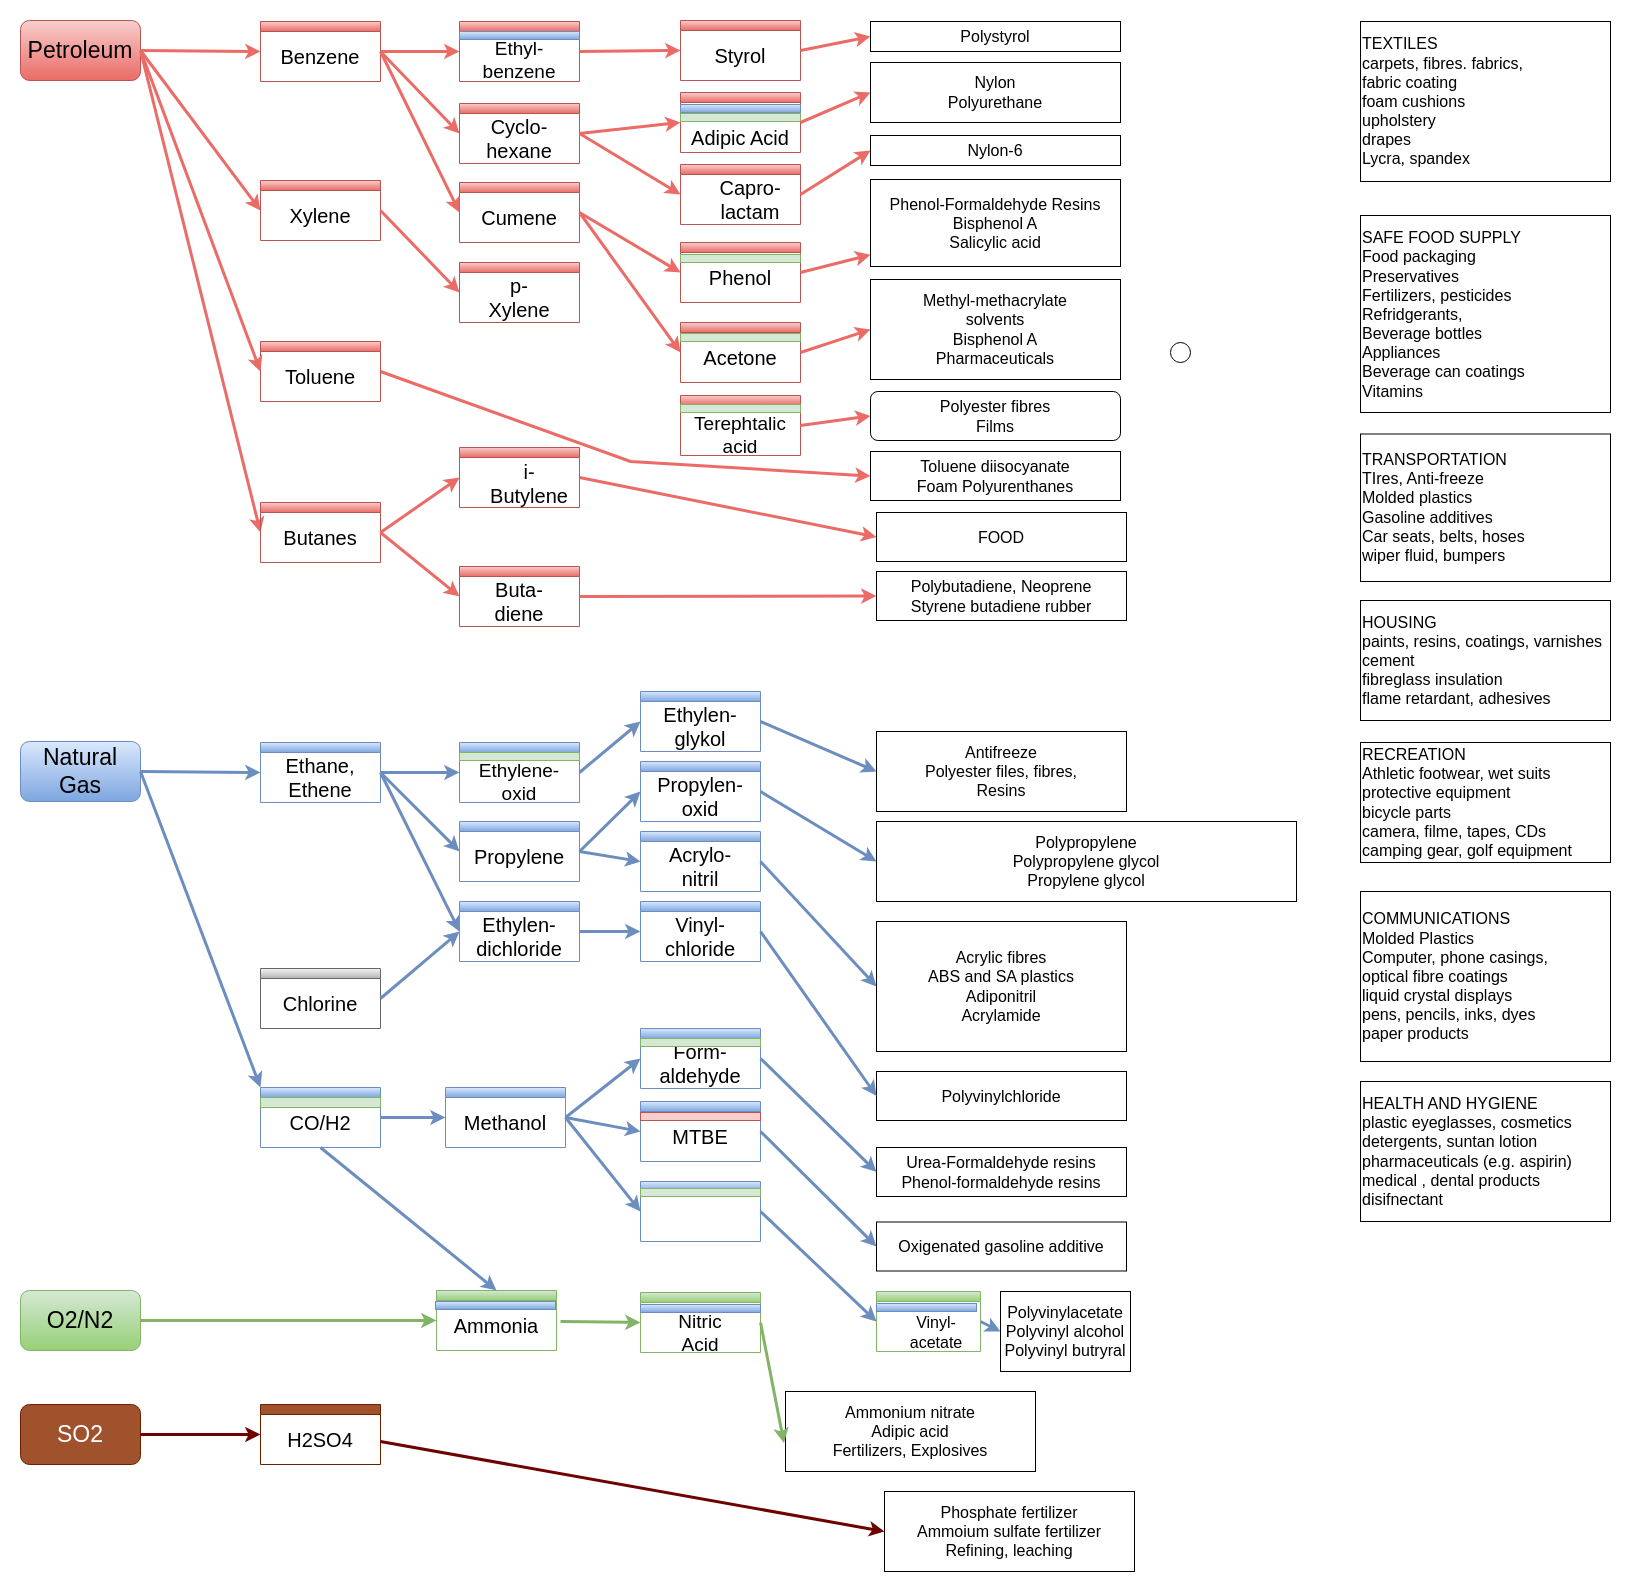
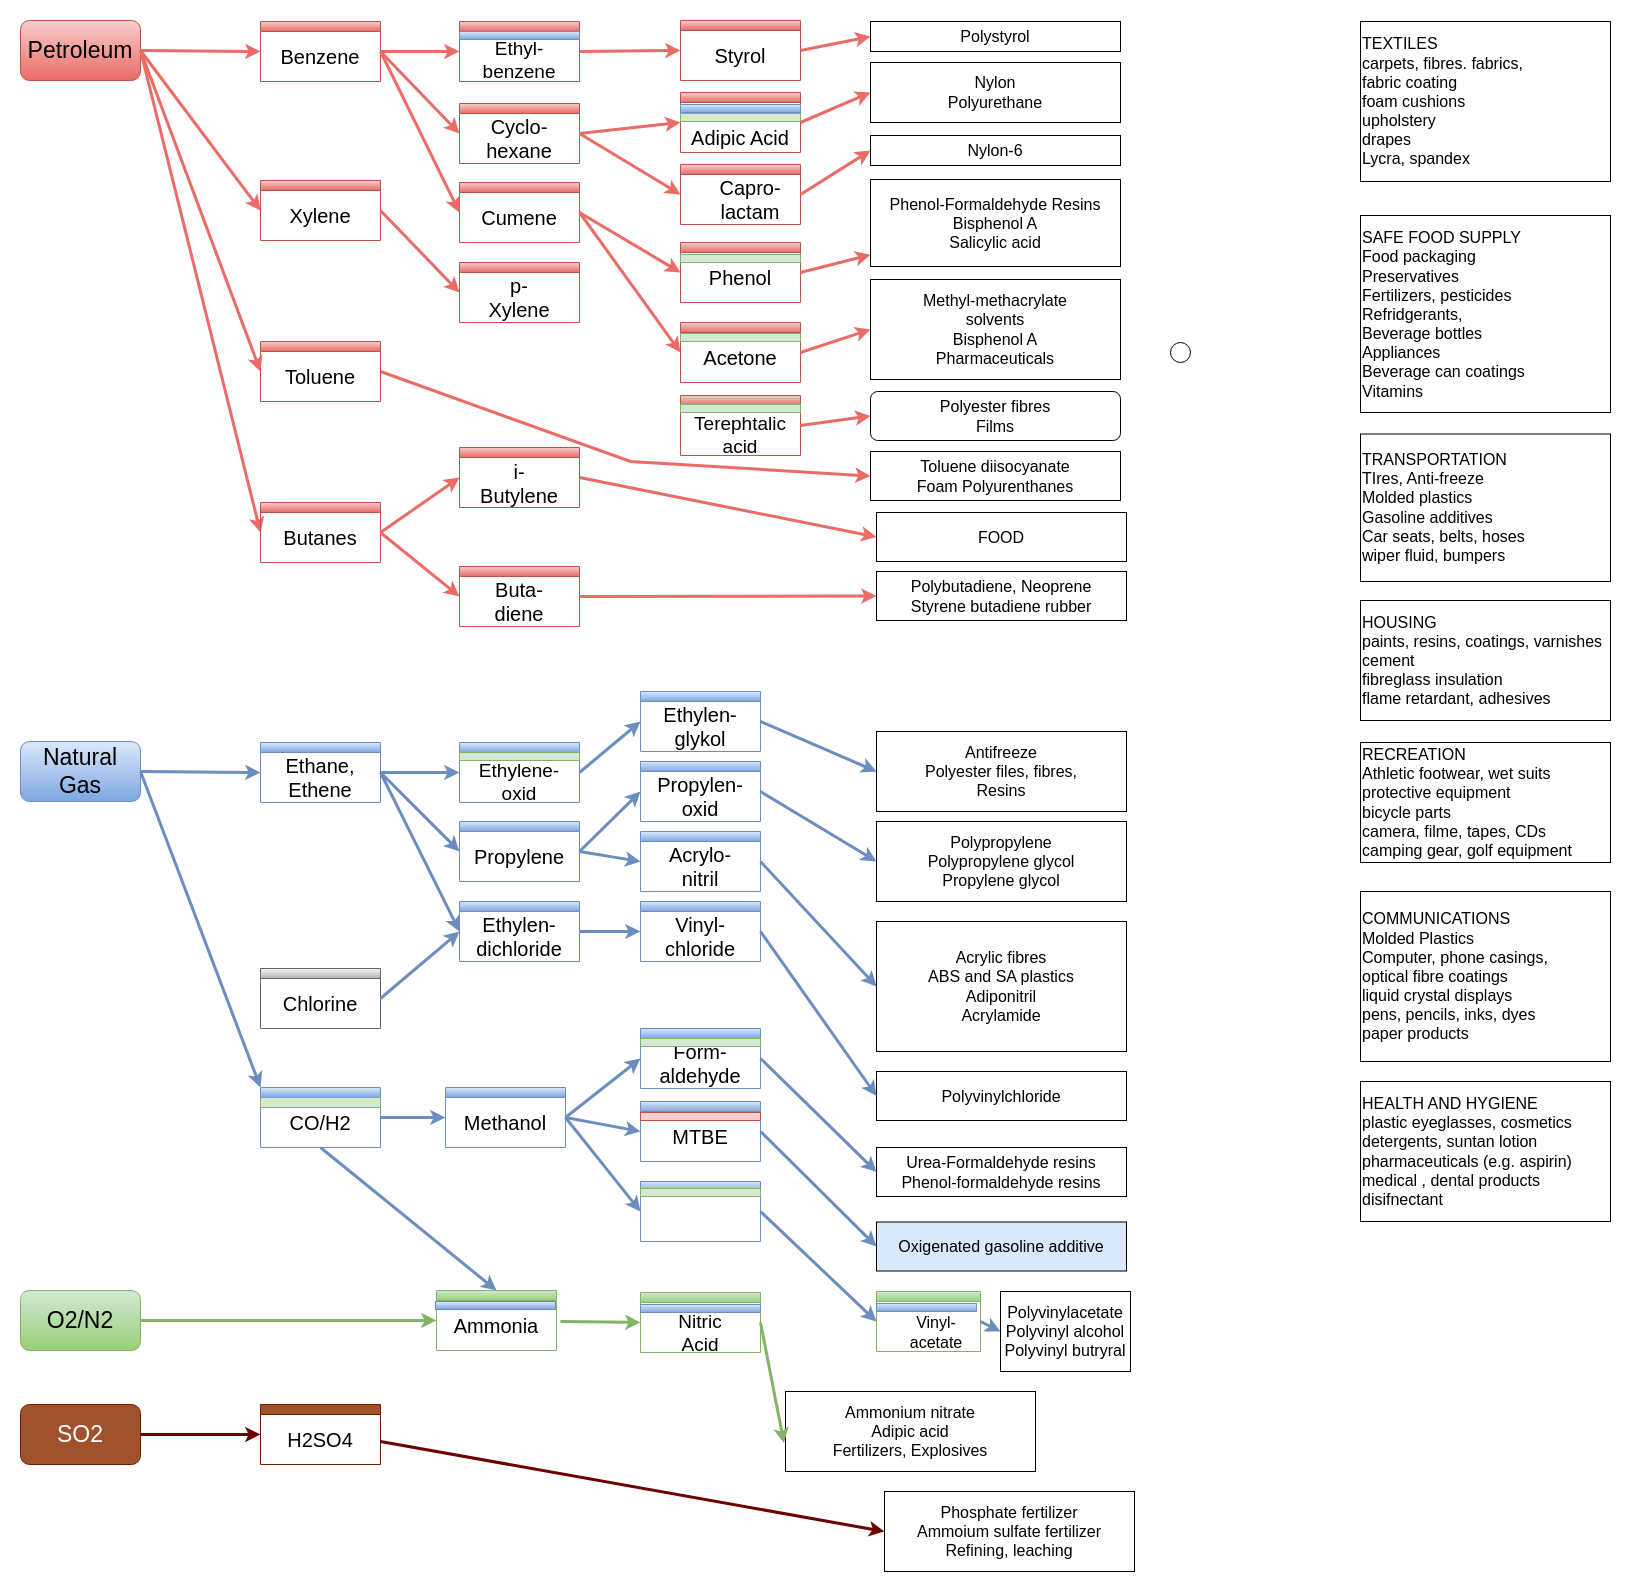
(530, 484) -> (520, 484)
(1087, 862) -> (1002, 862)
(1002, 1247) -> (1002, 1247)
